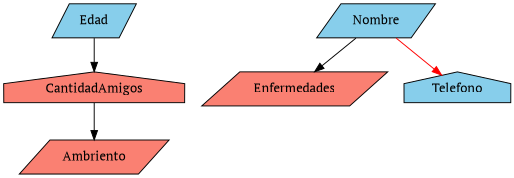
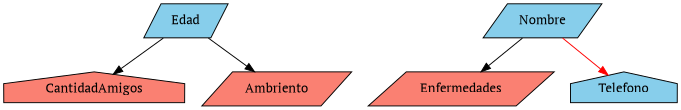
(94, 117) -> (228, 52)
